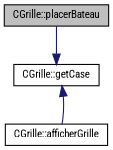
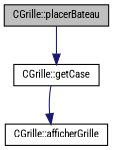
(64, 110) -> (49, 100)
